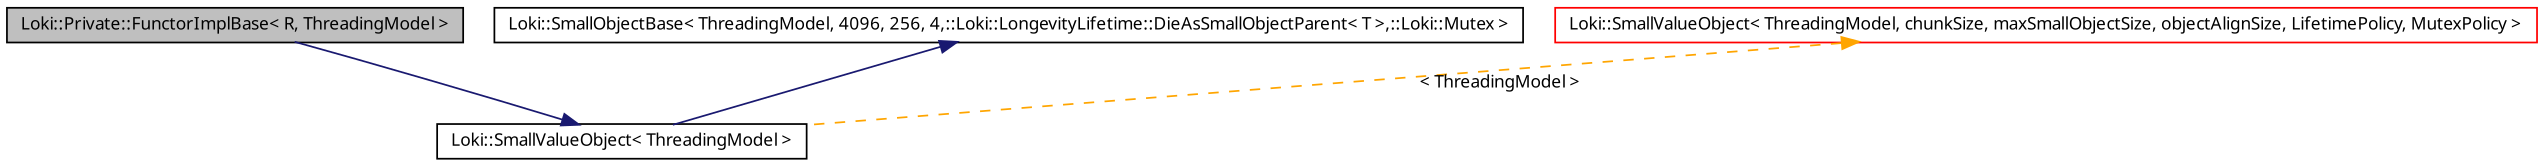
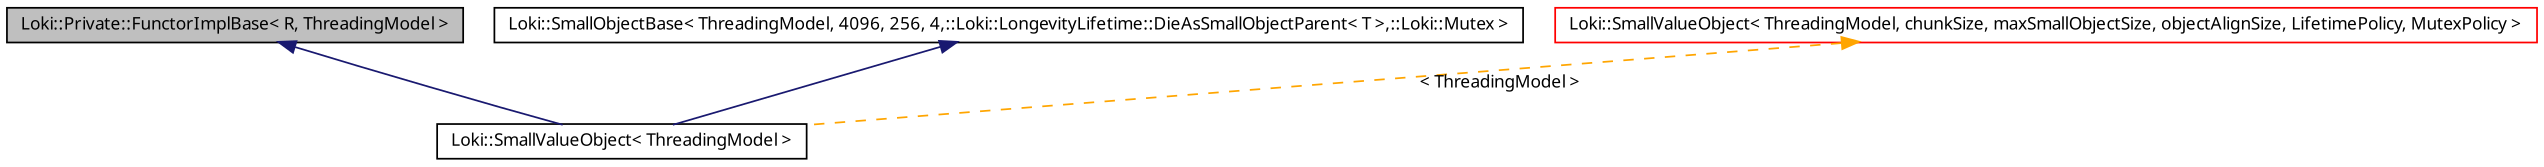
(429, 80) -> (429, 87)
